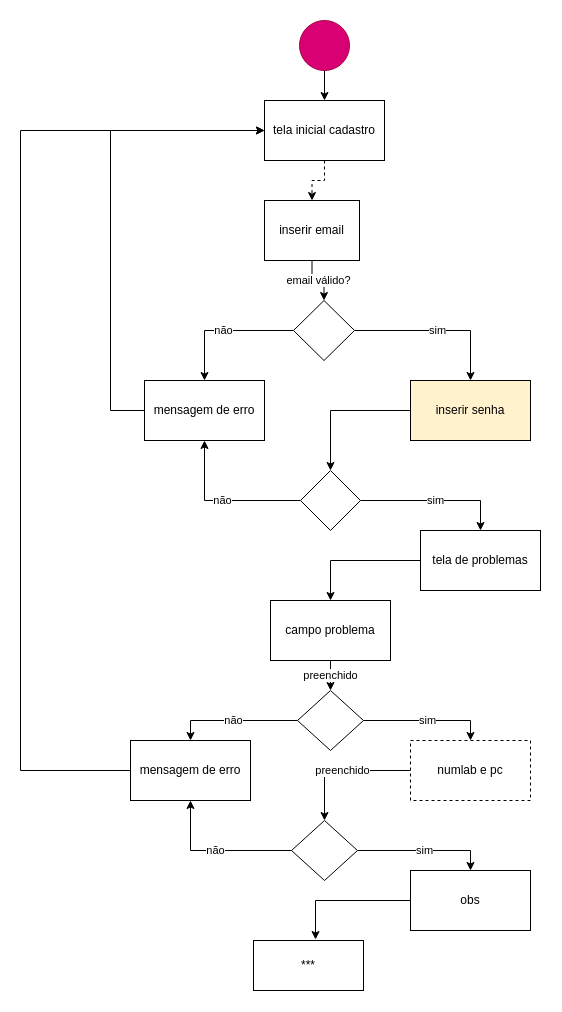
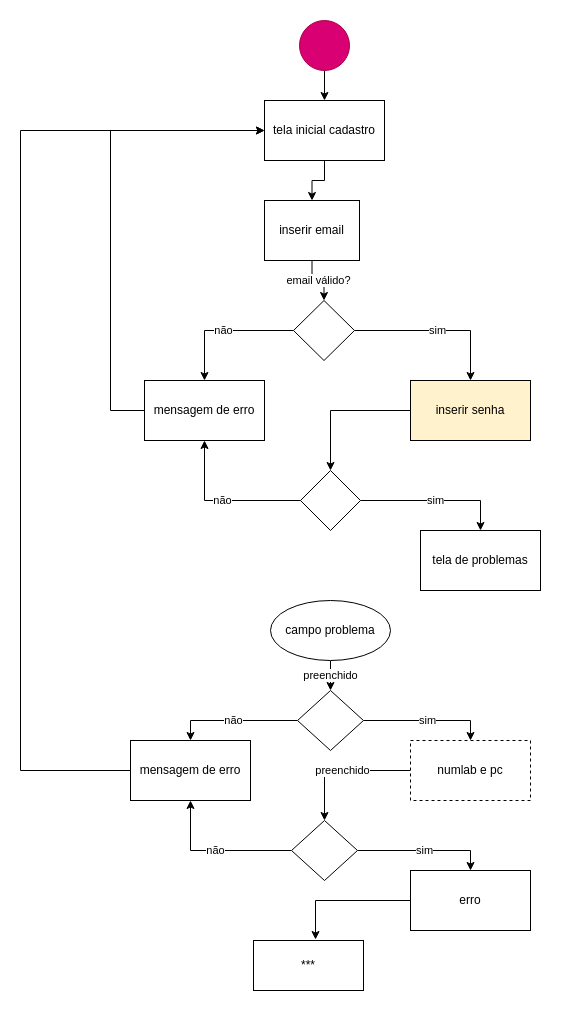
(323, 181) -> (323, 181)
(360, 561) -> none
(331, 631) -> (331, 631)
(471, 901) -> (471, 901)
